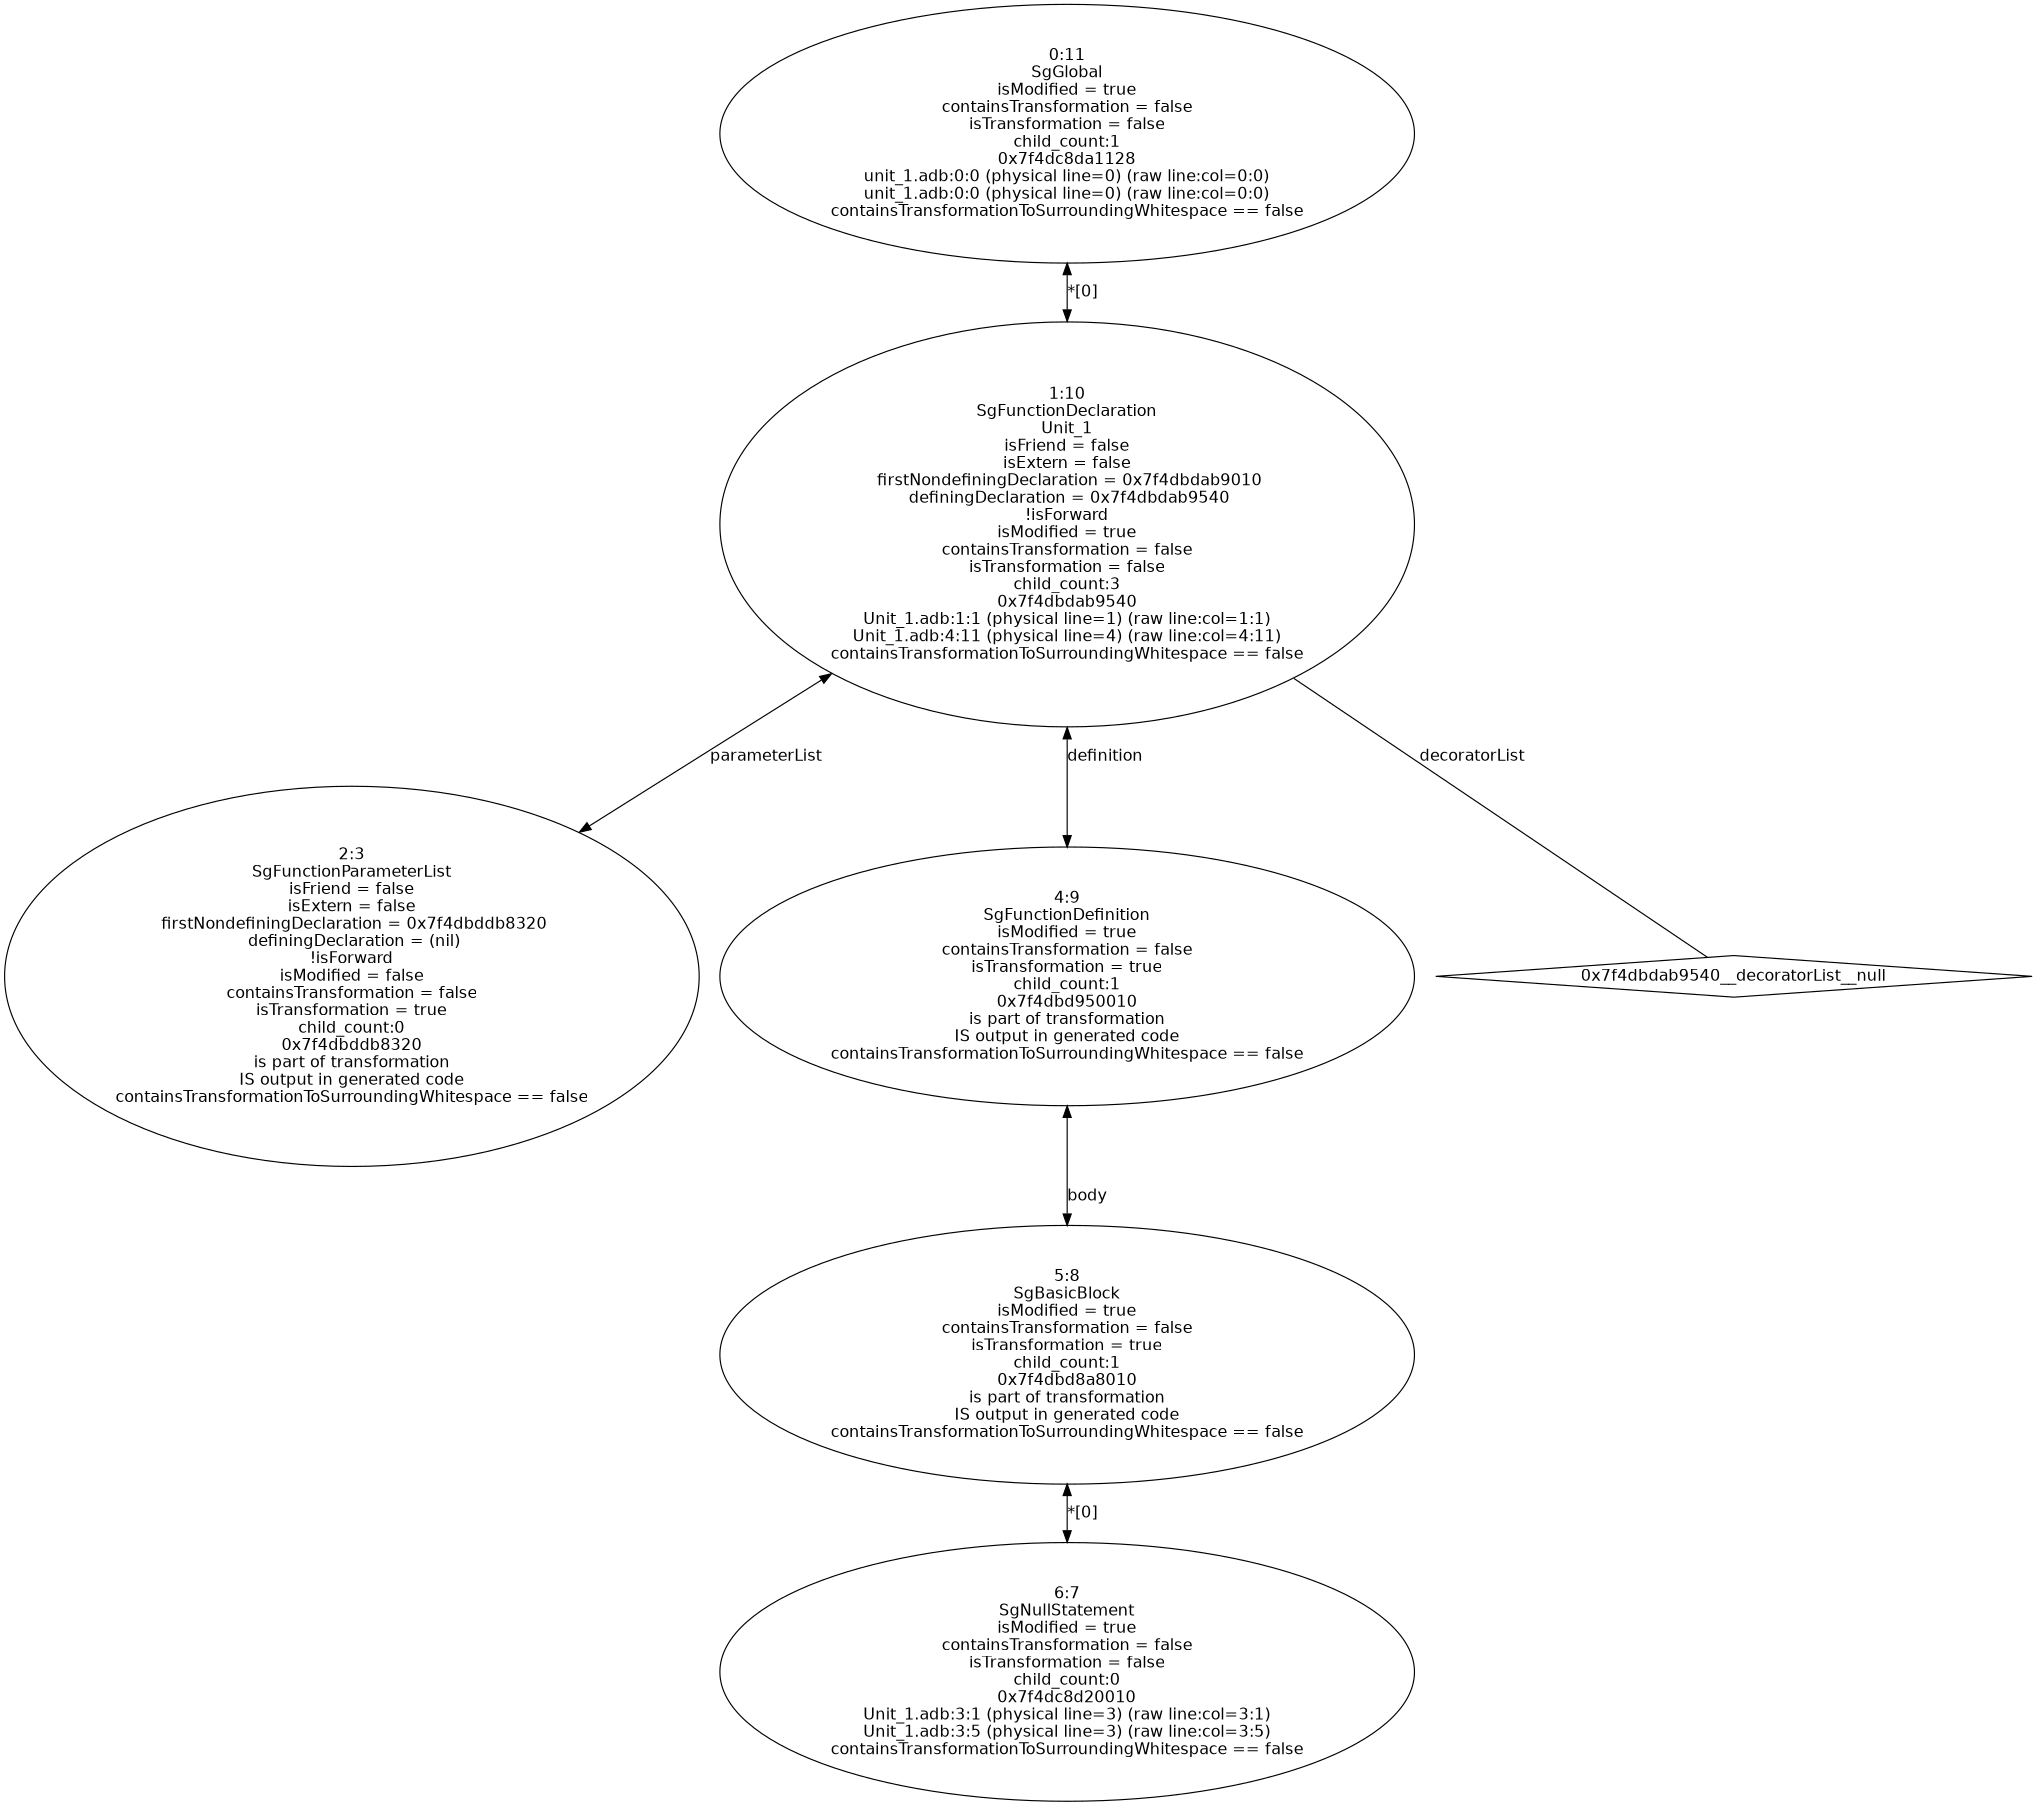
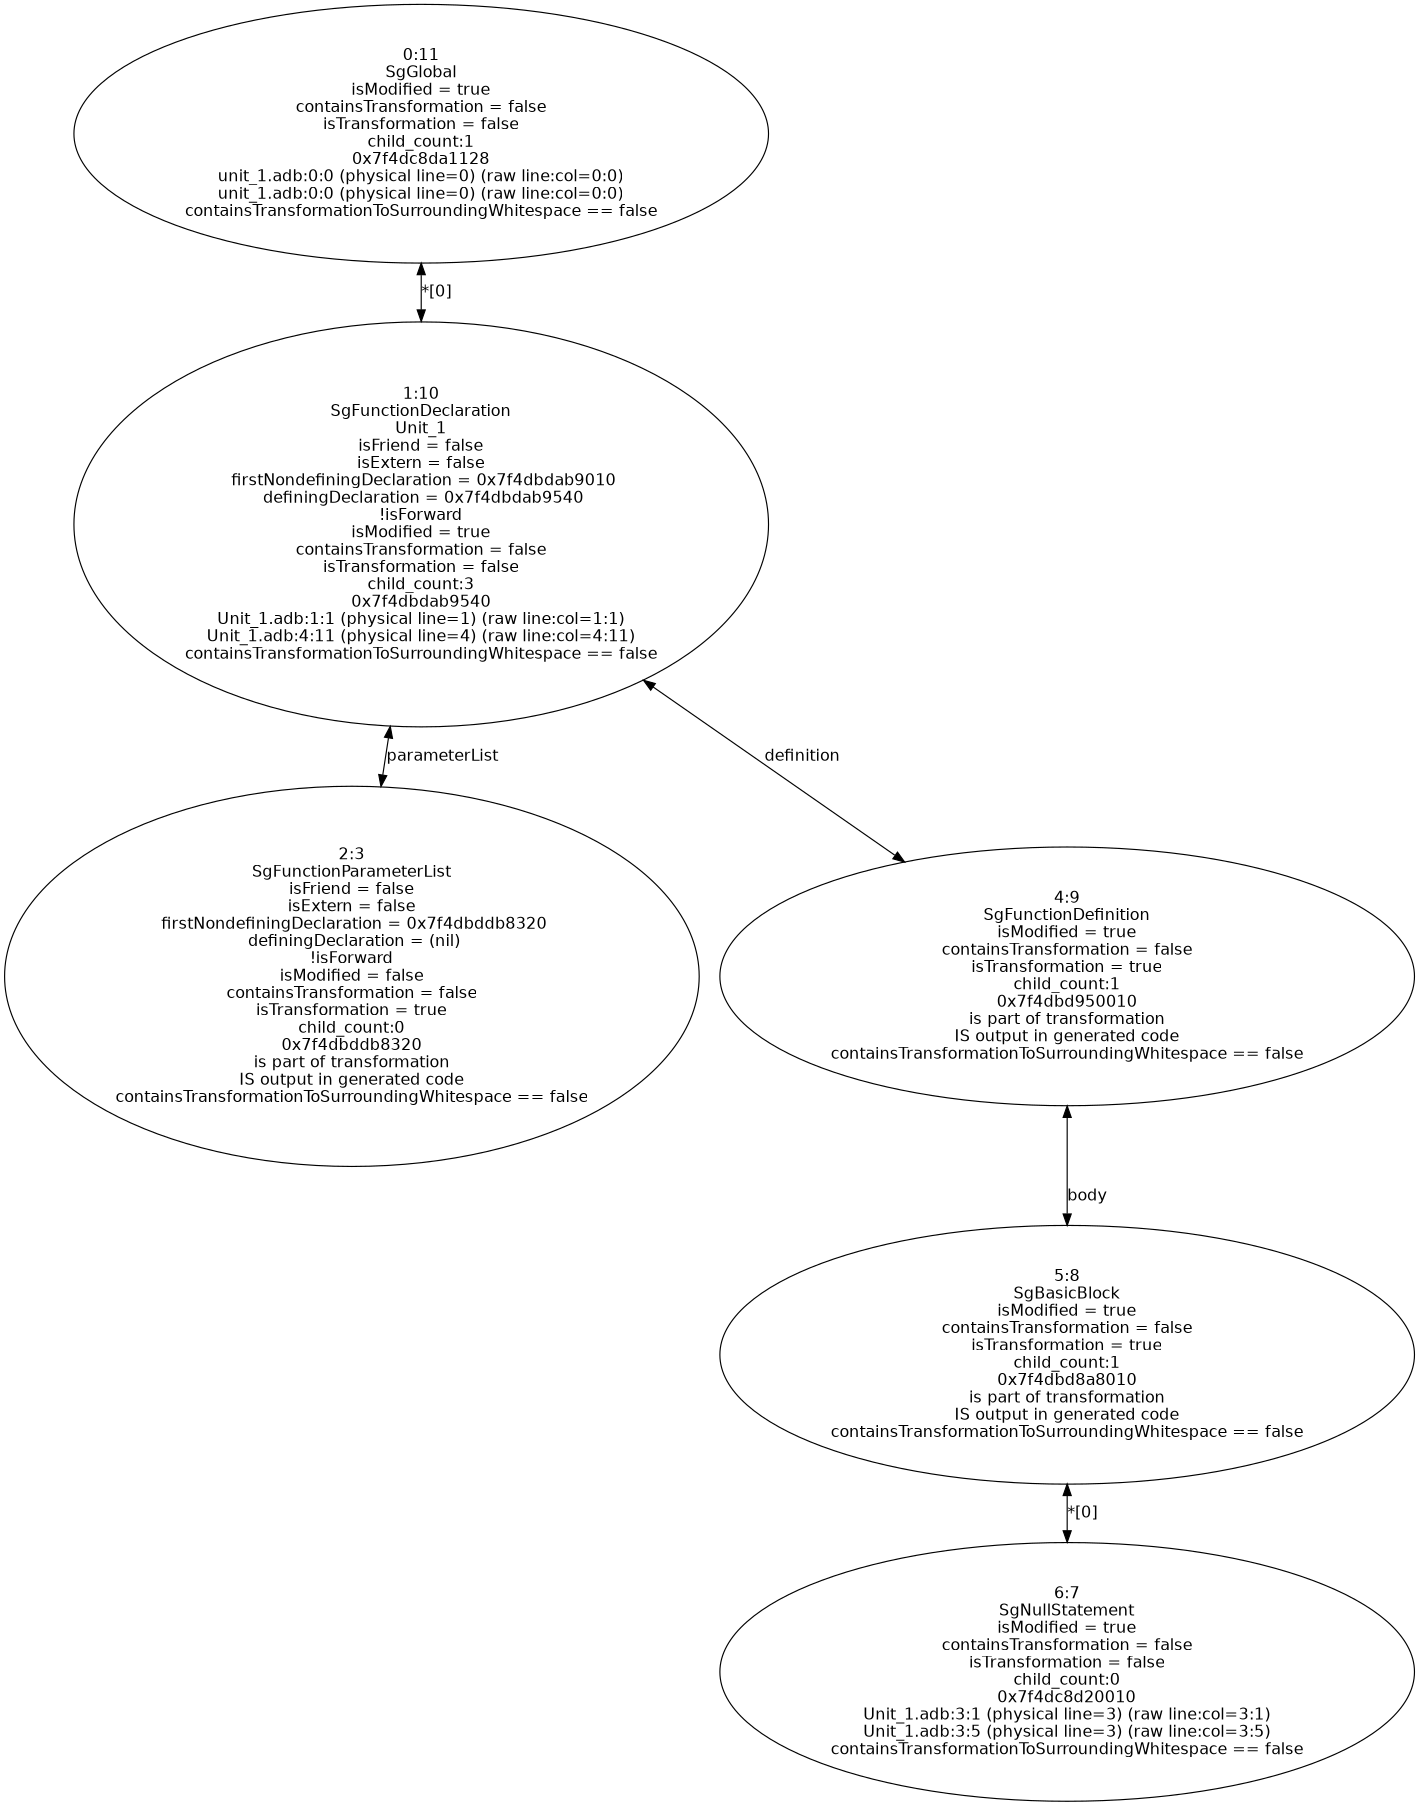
(1734, 976) -> none
